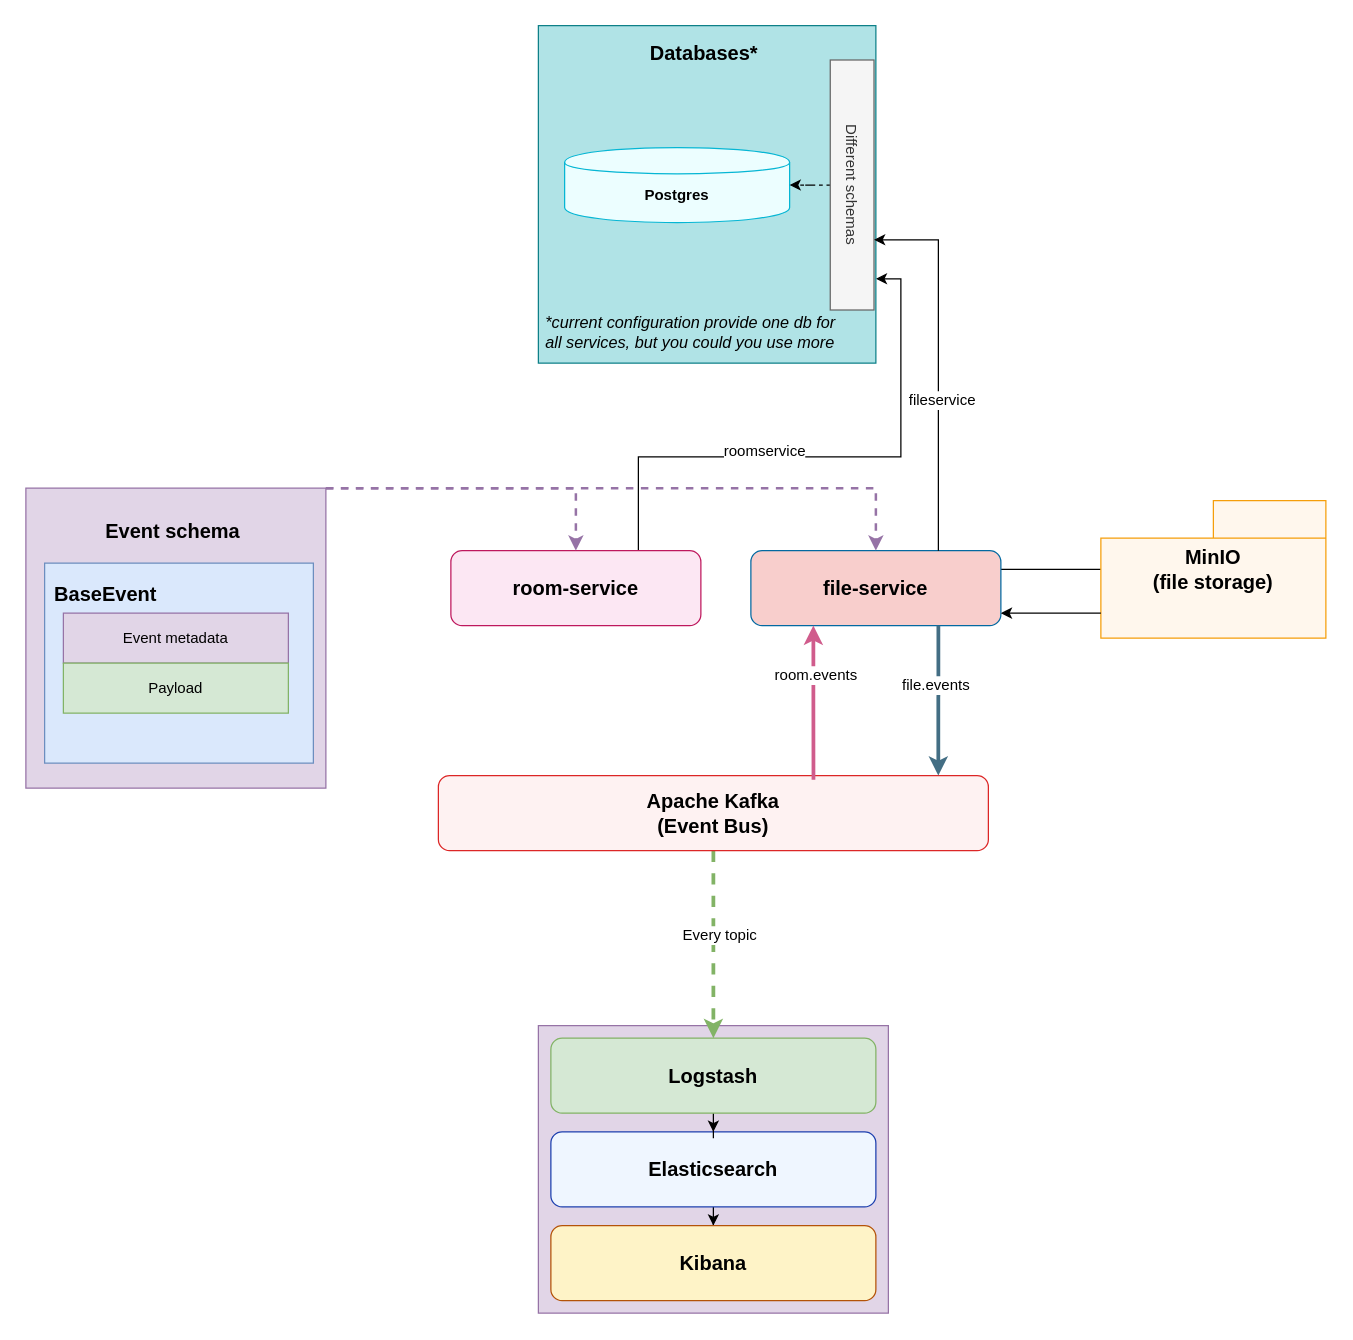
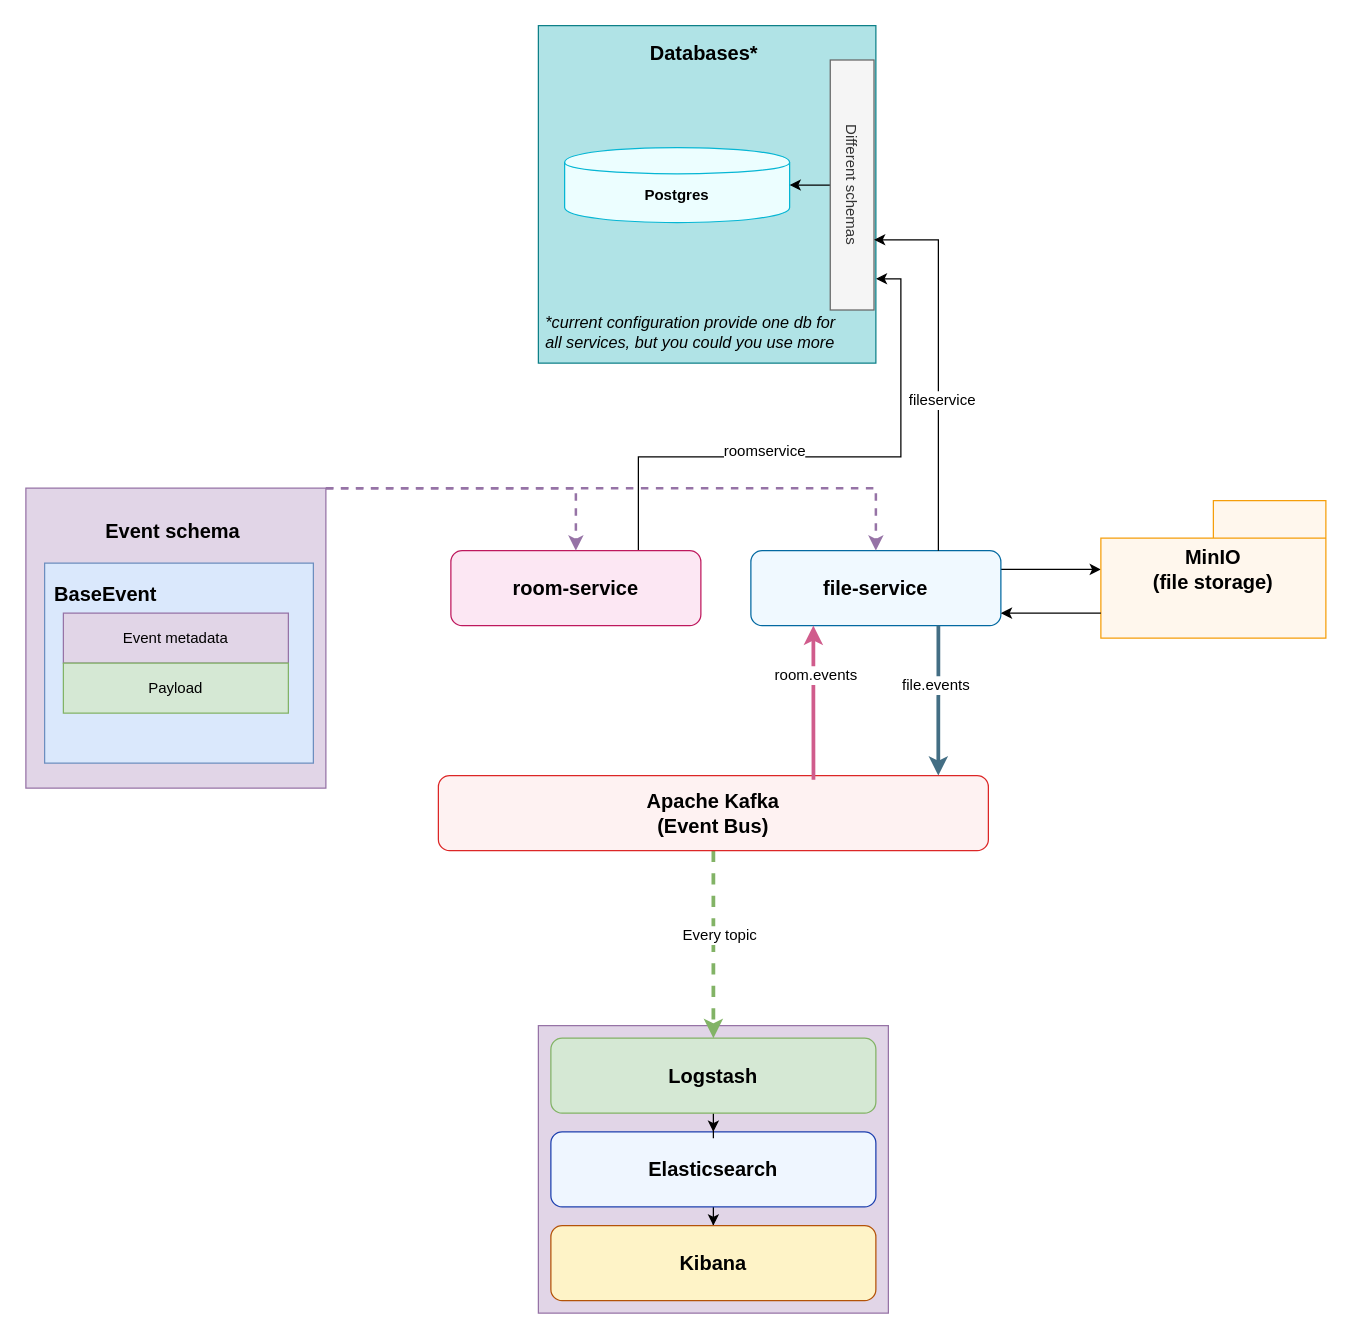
(806, 185) -> (806, 185)
(1094, 569) -> (1091, 569)
(876, 588) -> (876, 588)
